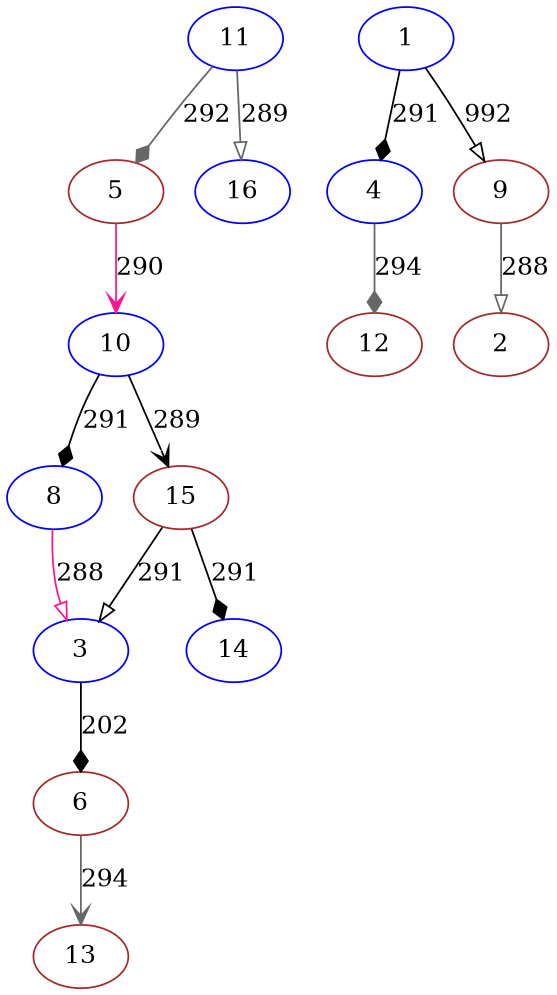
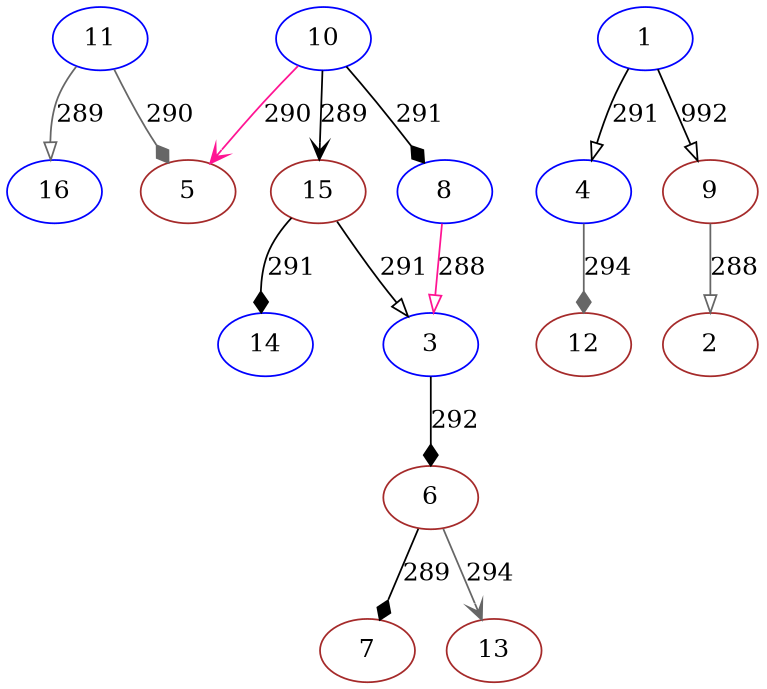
(393, 105) -> (611, 105)
(207, 115) -> (171, 115)
(116, 259) -> (259, 107)
none -> (367, 651)
(106, 727) -> (455, 421)
